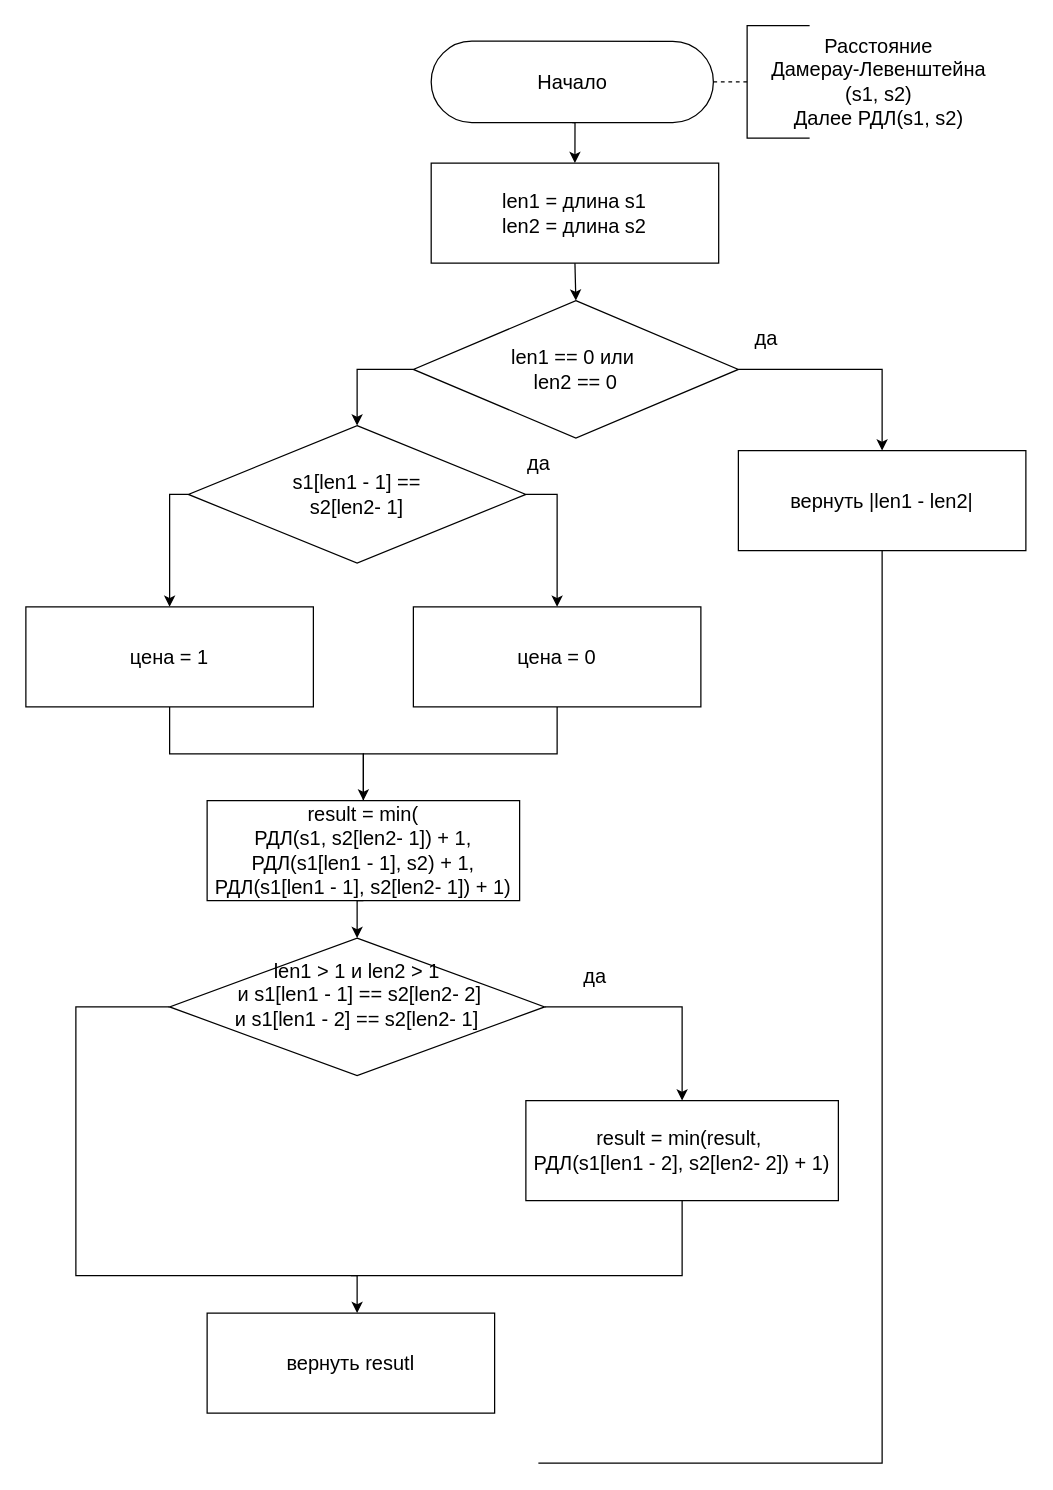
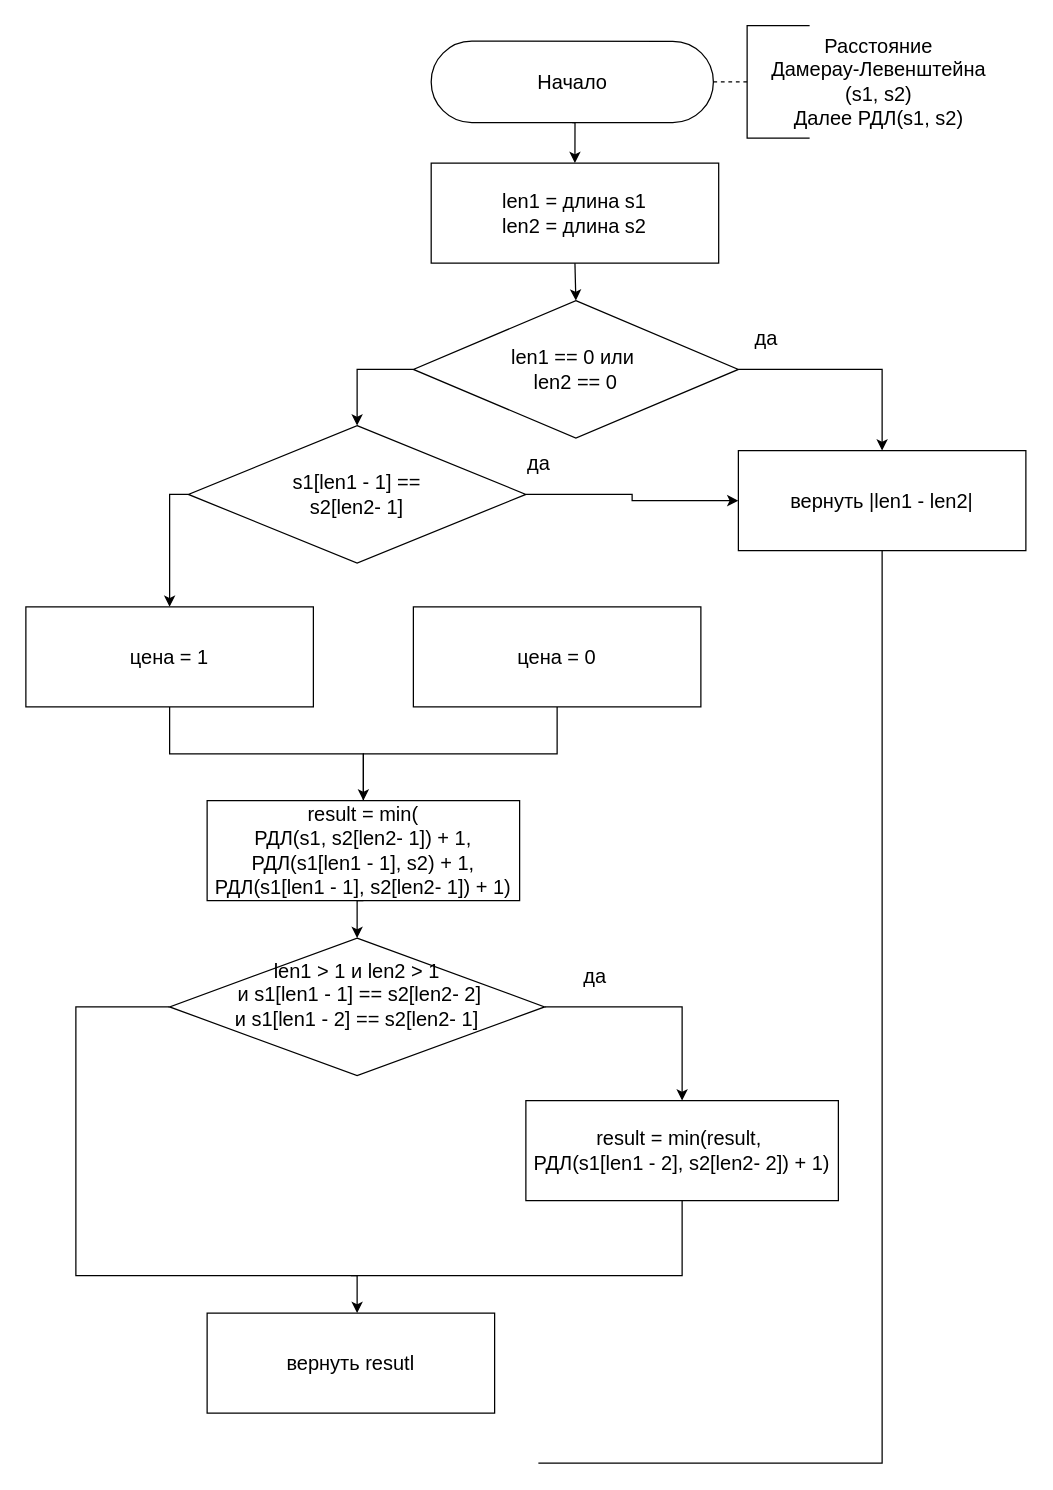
(557, 545) -> (639, 501)
